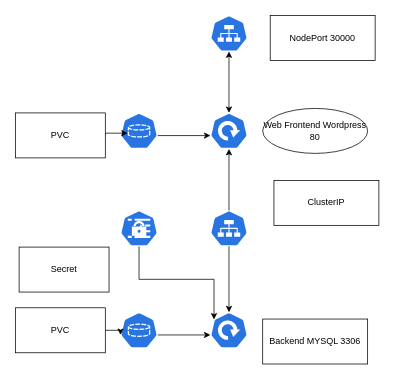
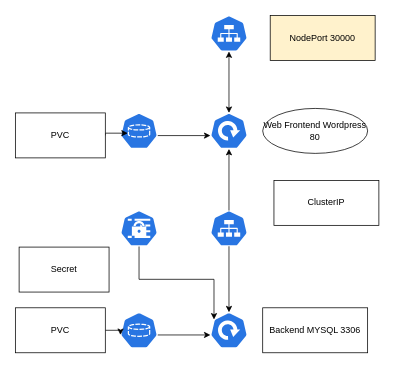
(323, 38) -> (323, 38)
(315, 342) -> (315, 330)
